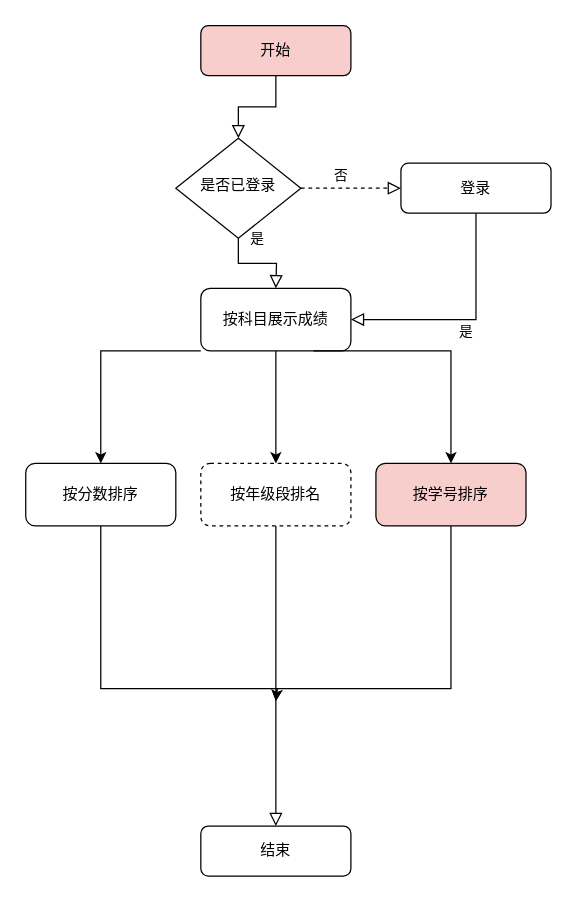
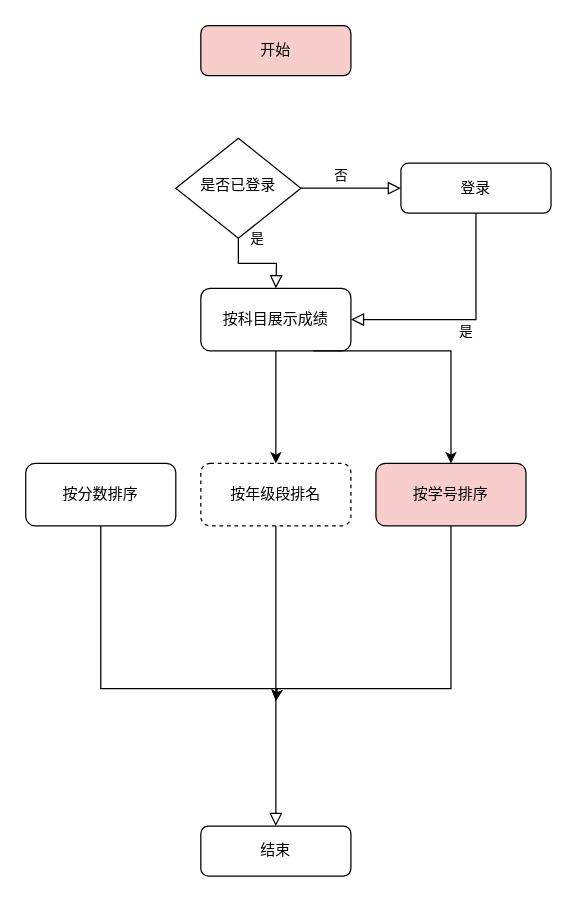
(263, 107) -> none
(345, 188) -> (345, 188)
(101, 353) -> none
